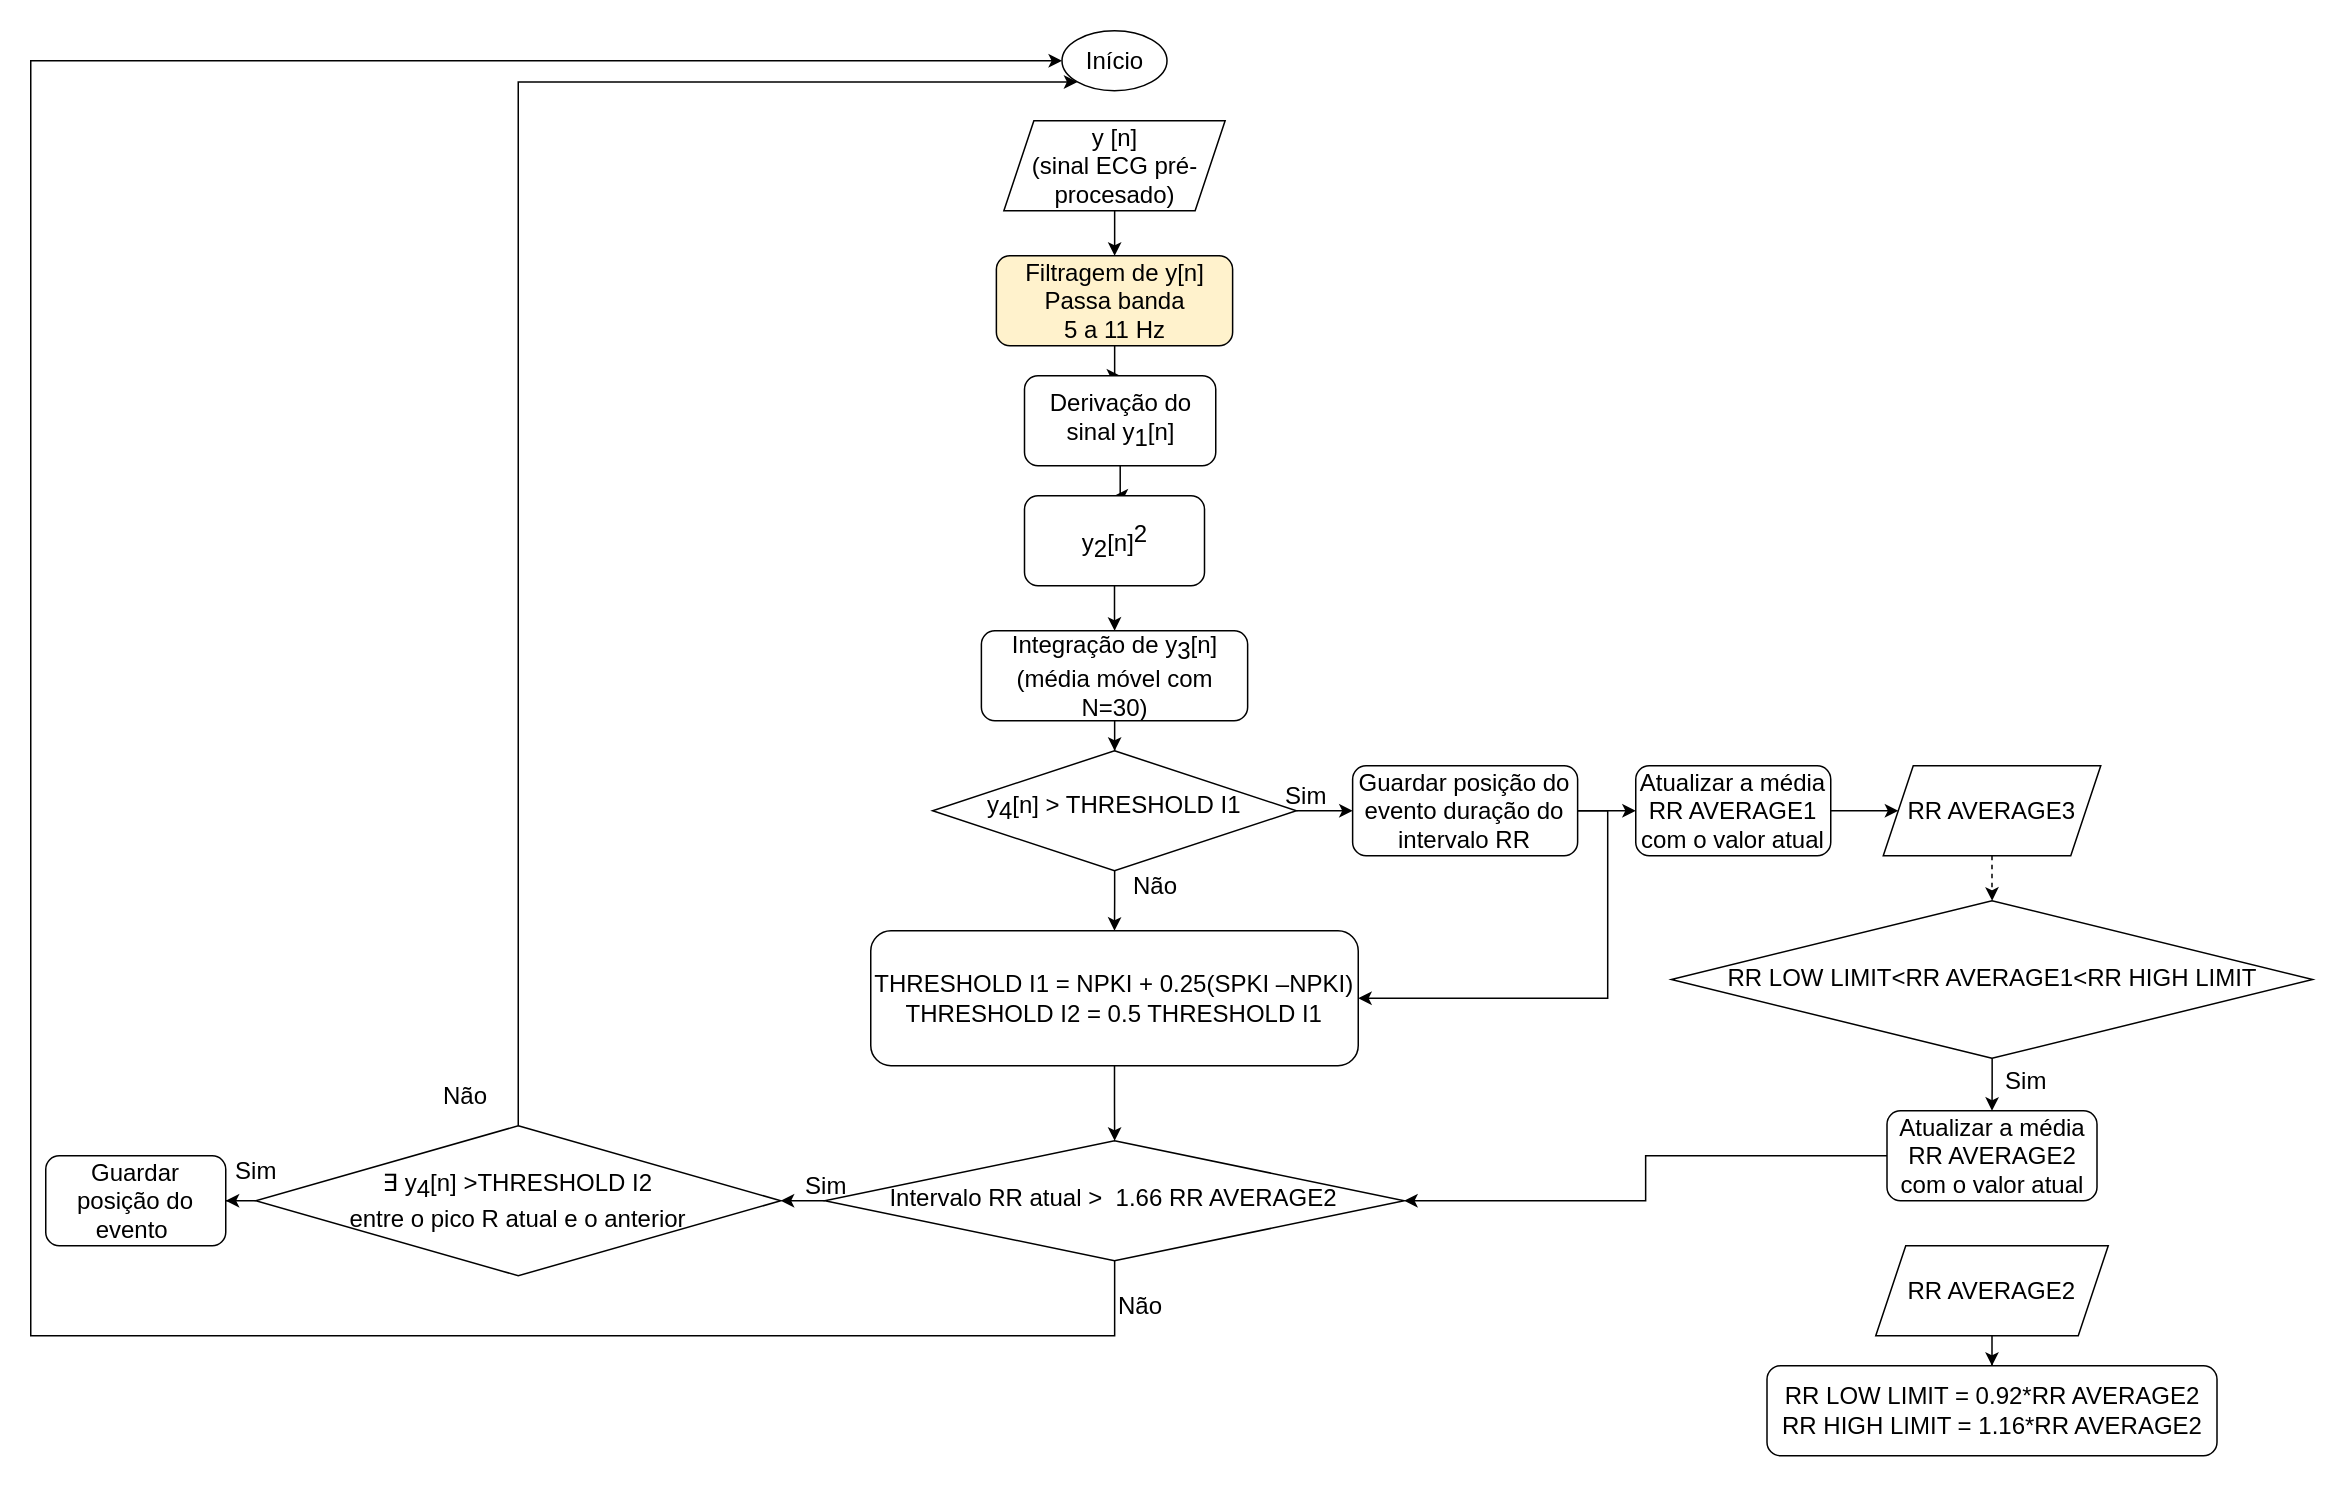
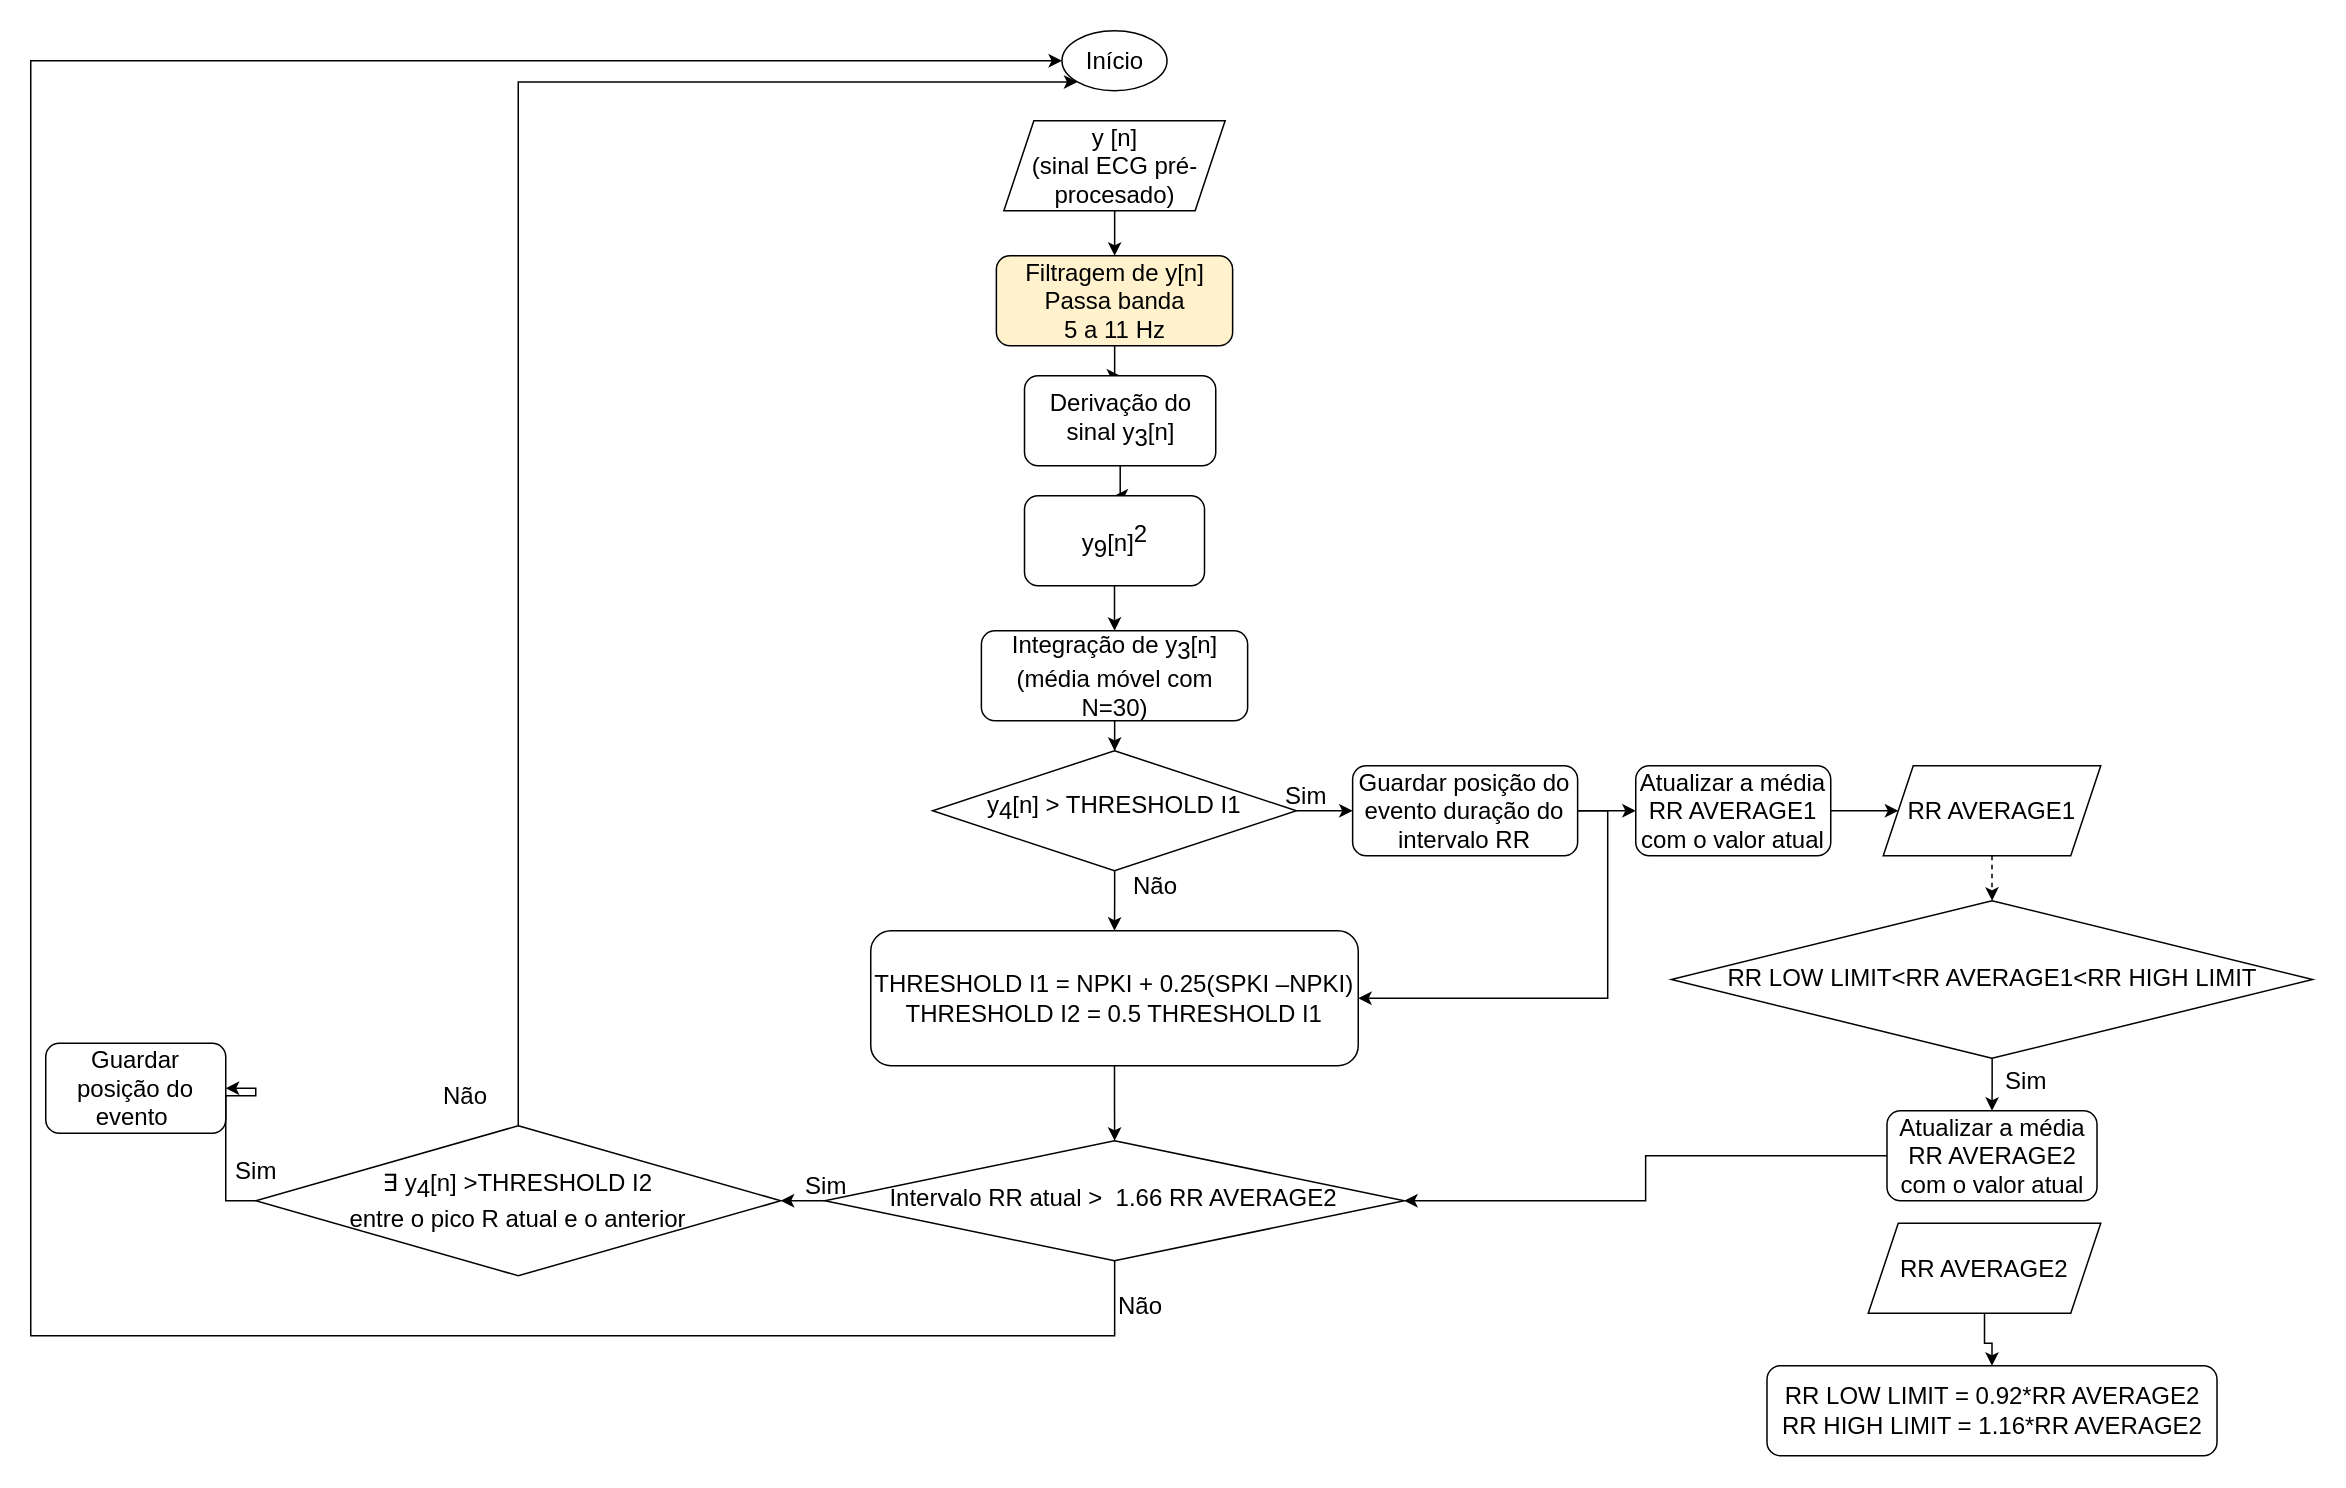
(1121, 421) -> (1121, 421)
(1115, 541) -> (1115, 541)
(1992, 811) -> (1992, 811)
(136, 1201) -> (136, 1088)
(1992, 1291) -> (1985, 1268)
